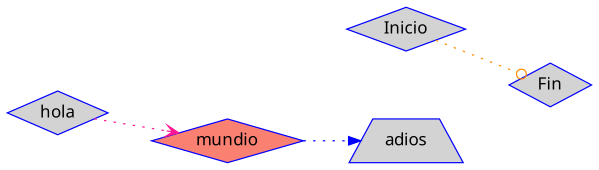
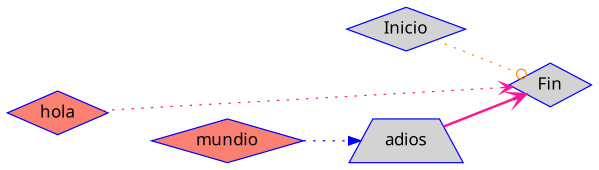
(58, 113) -> (58, 113)
none -> (479, 113)
(130, 125) -> (301, 99)
